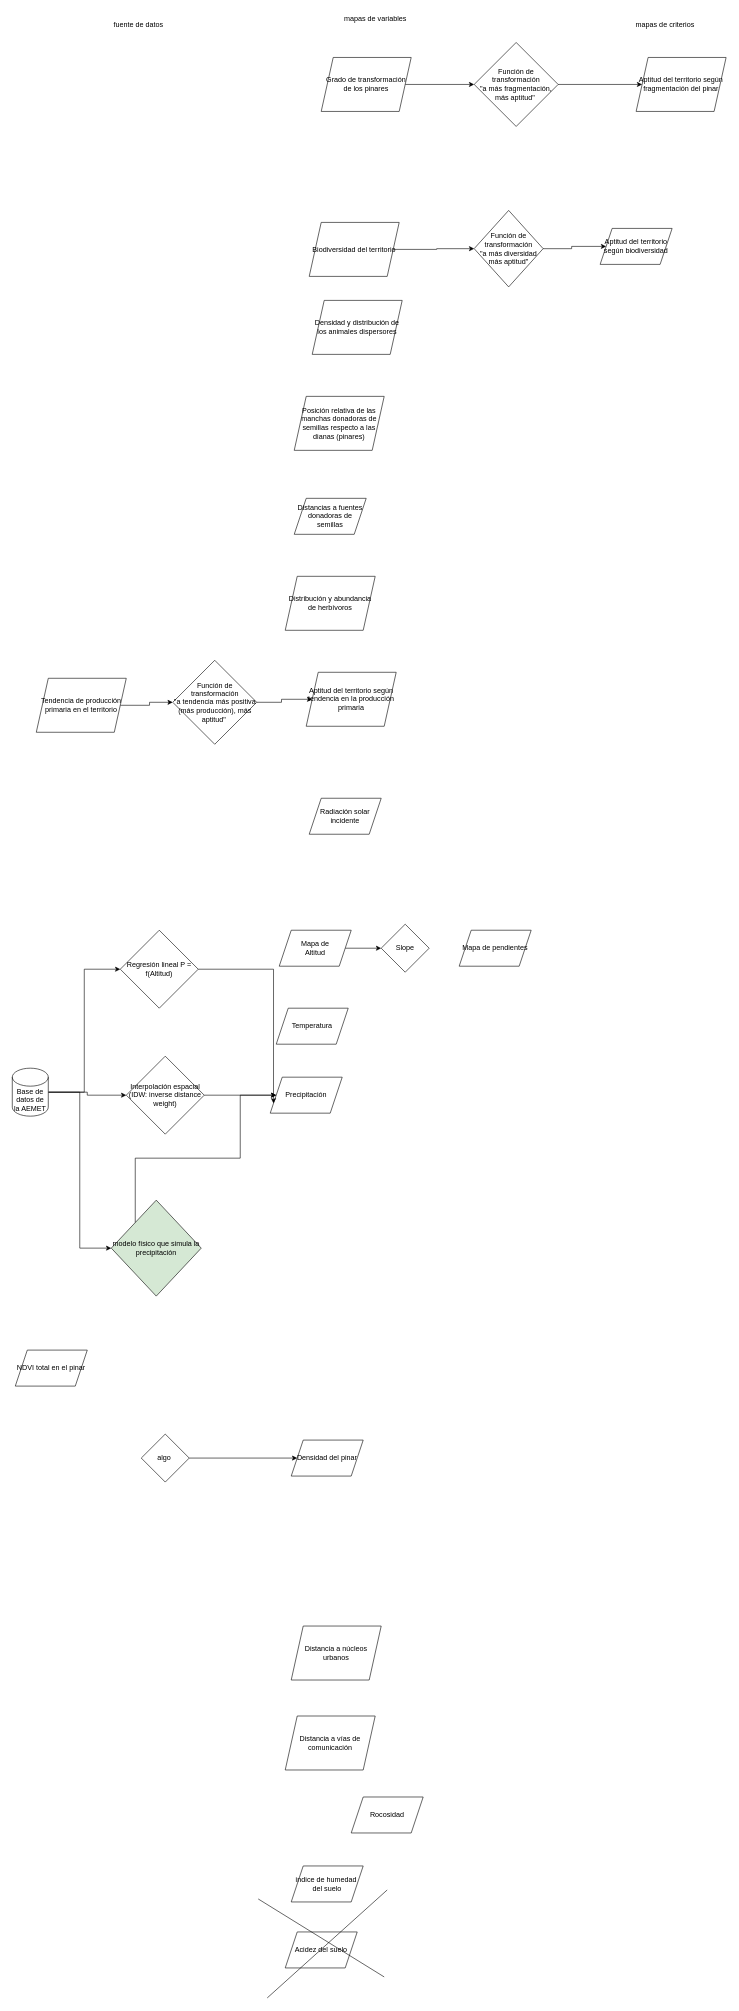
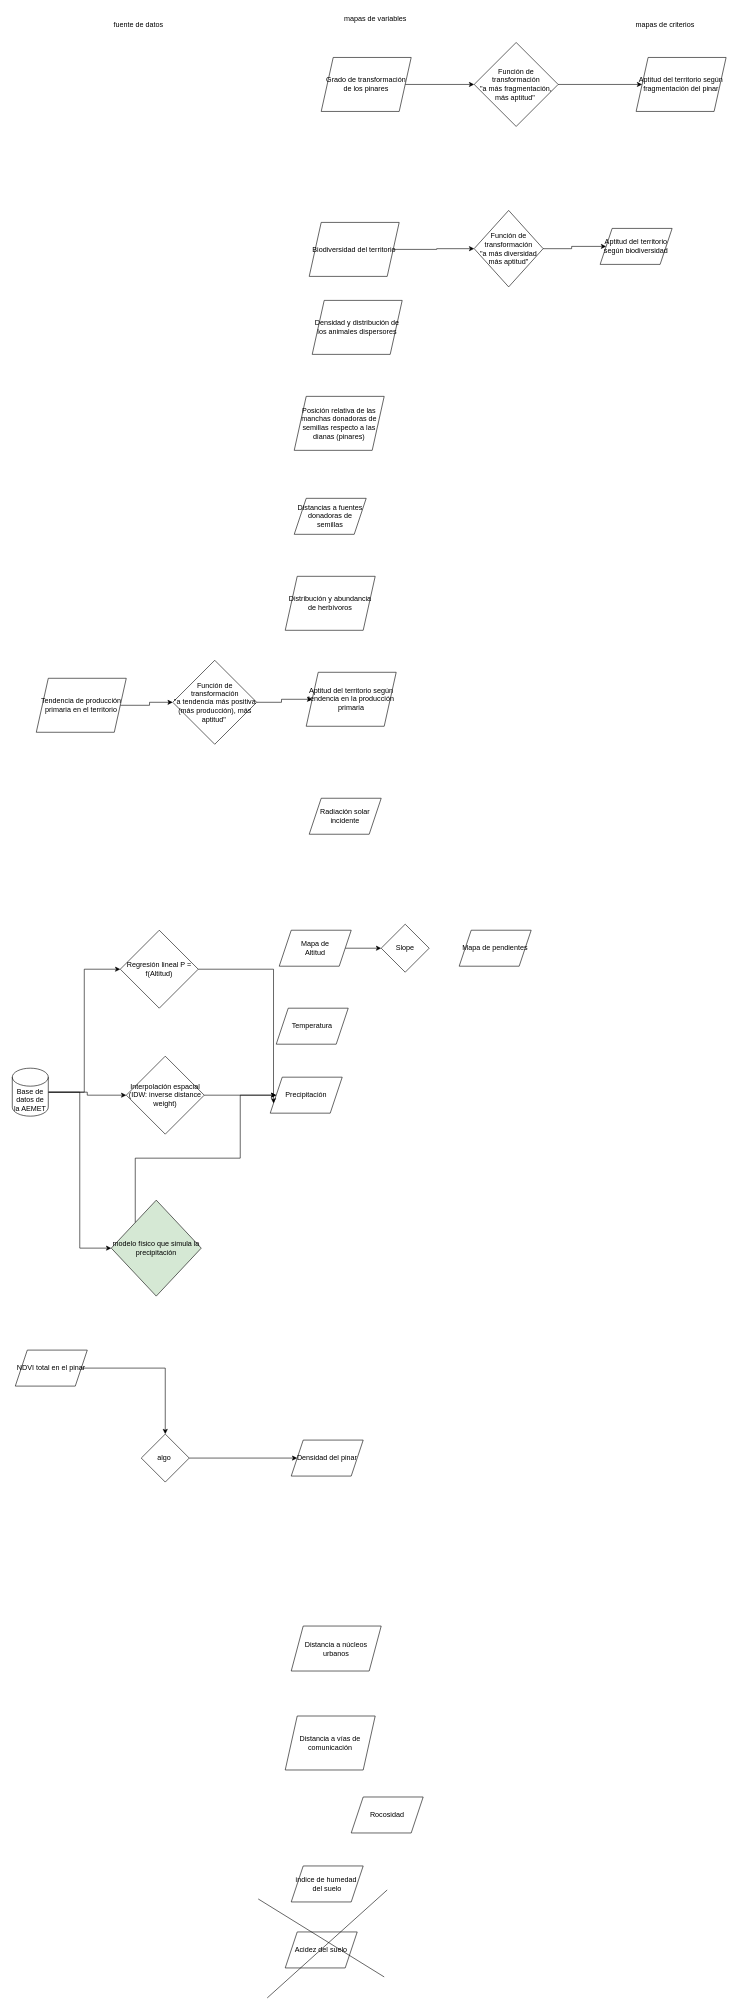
none -> (165, 1428)
(336, 1653) -> (336, 1649)
